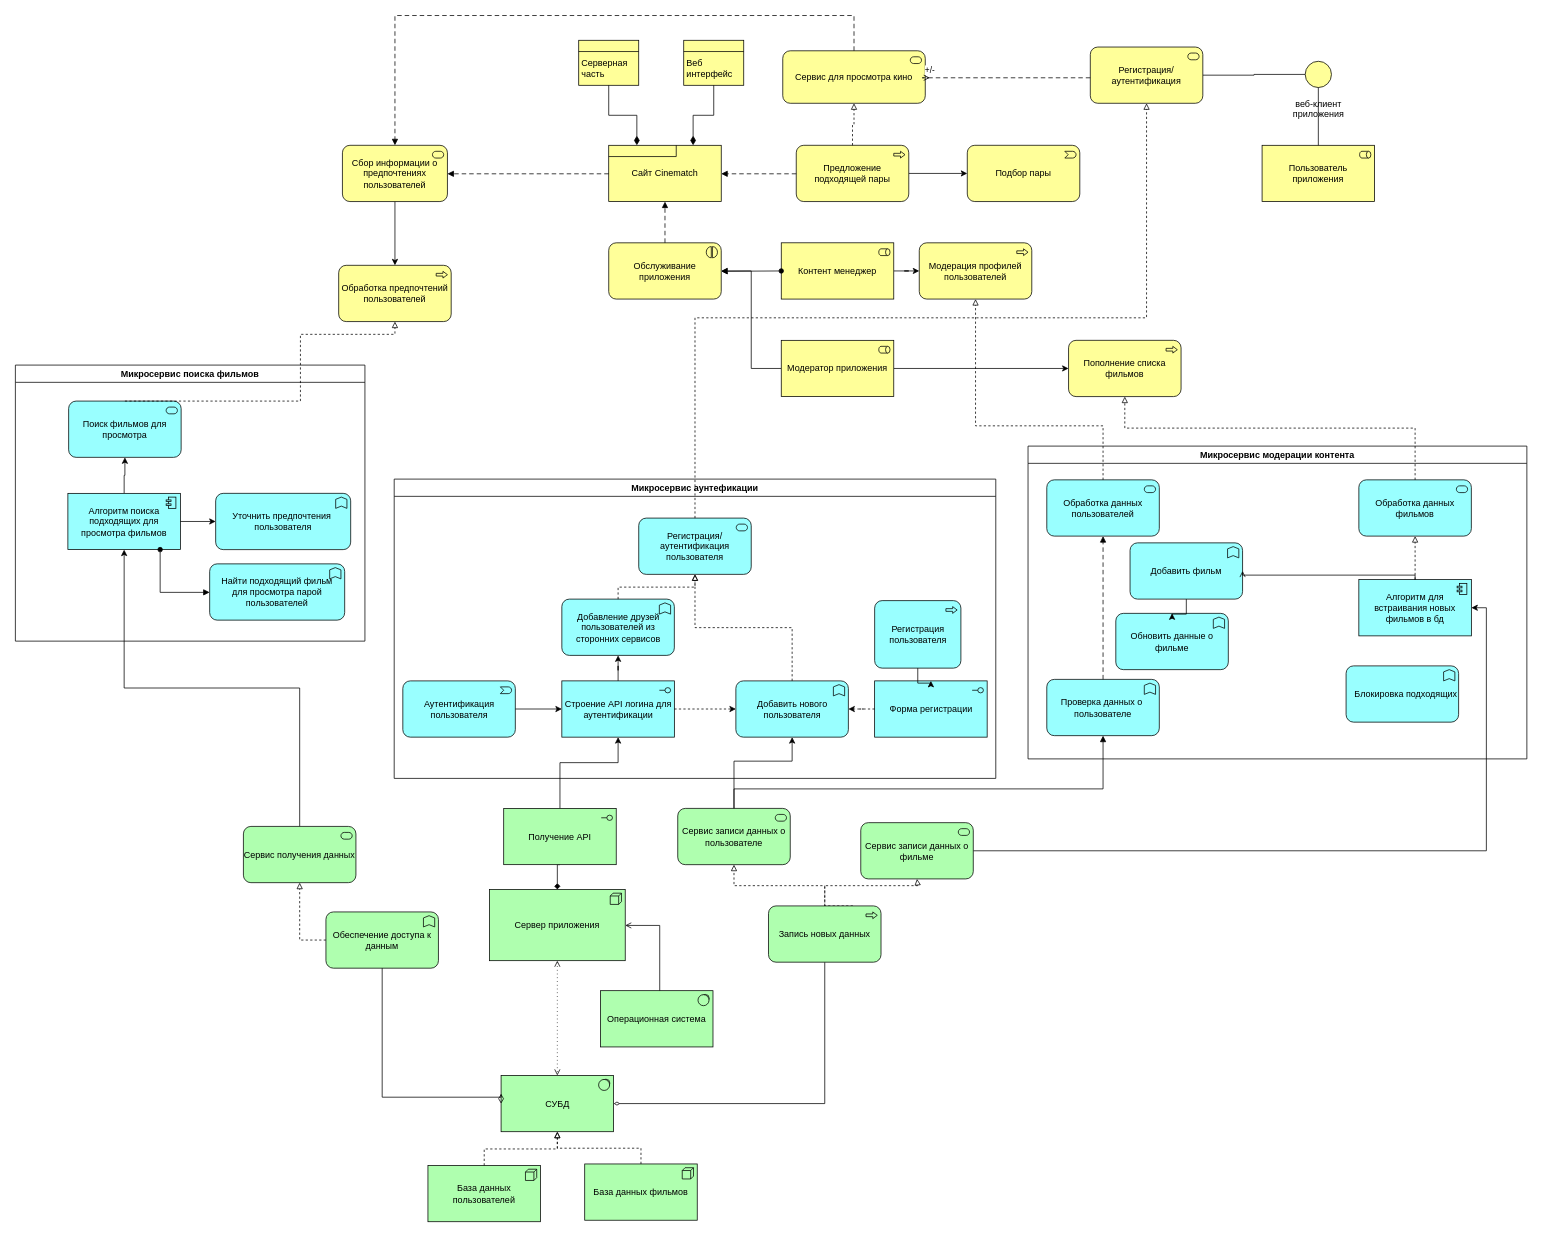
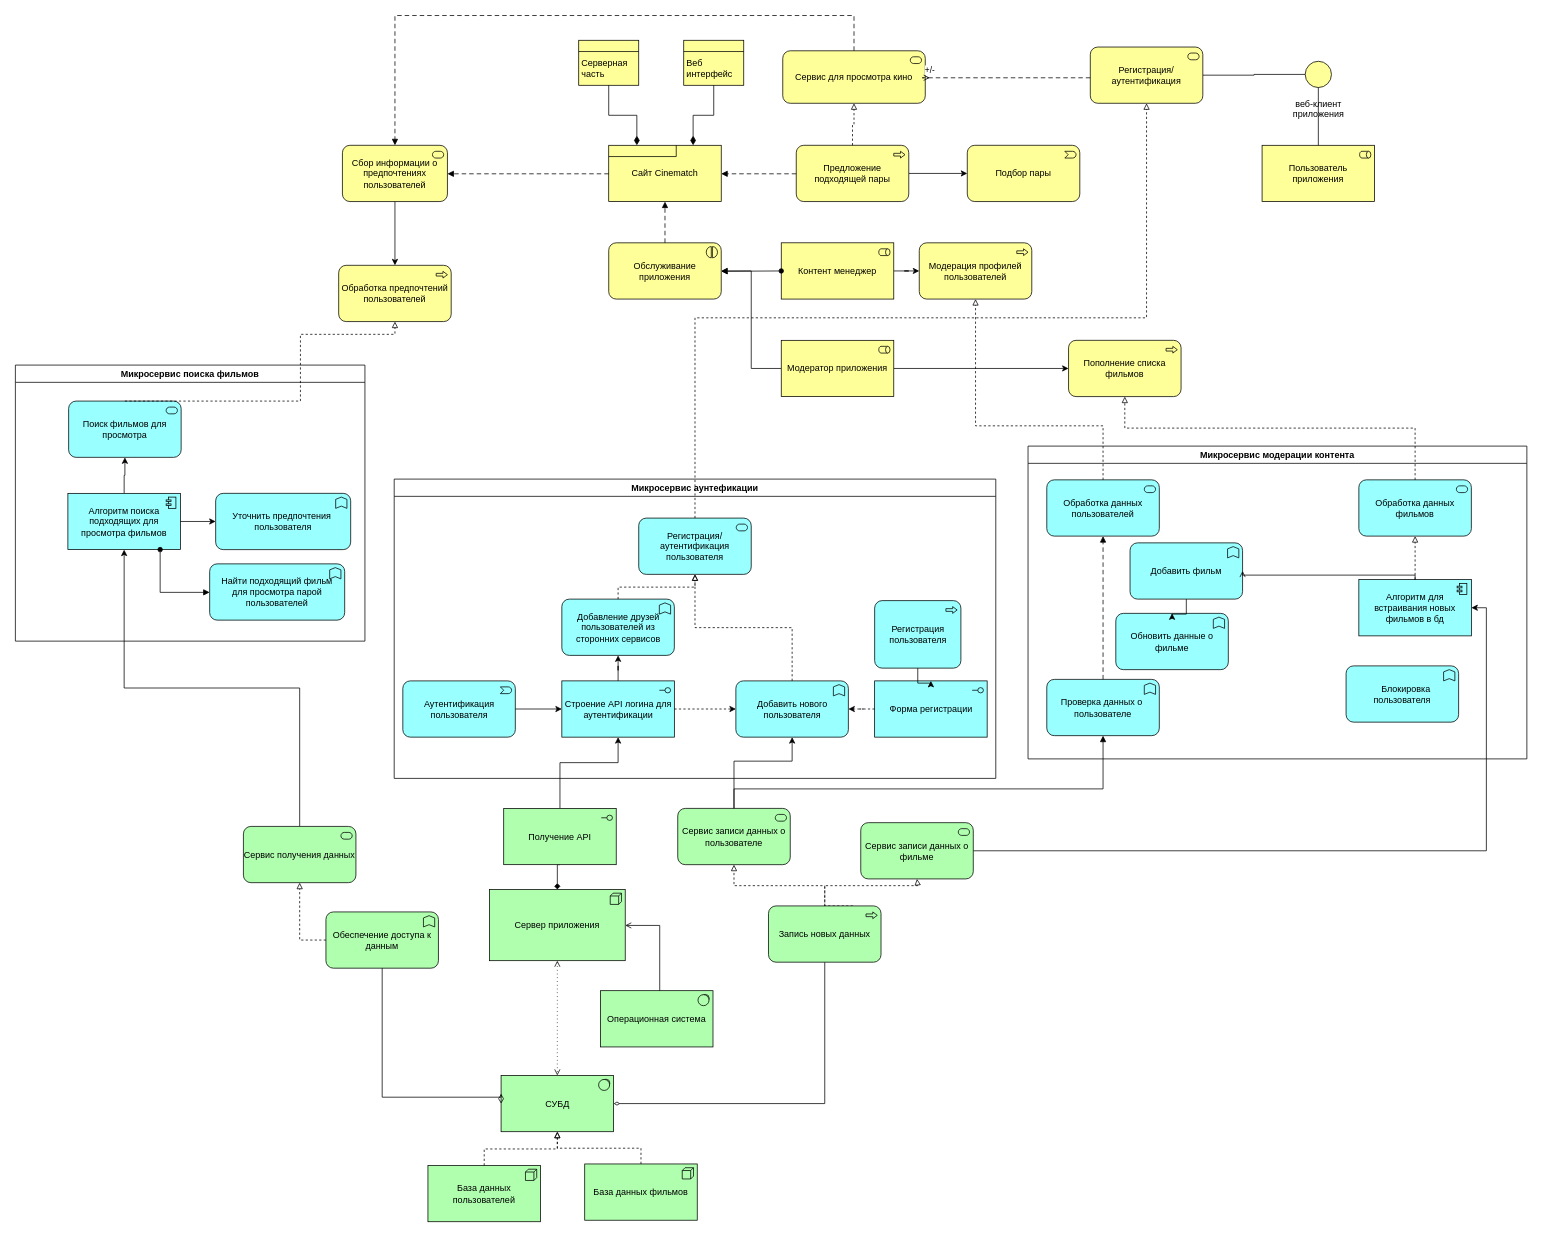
(1402, 694) -> (1402, 694)
